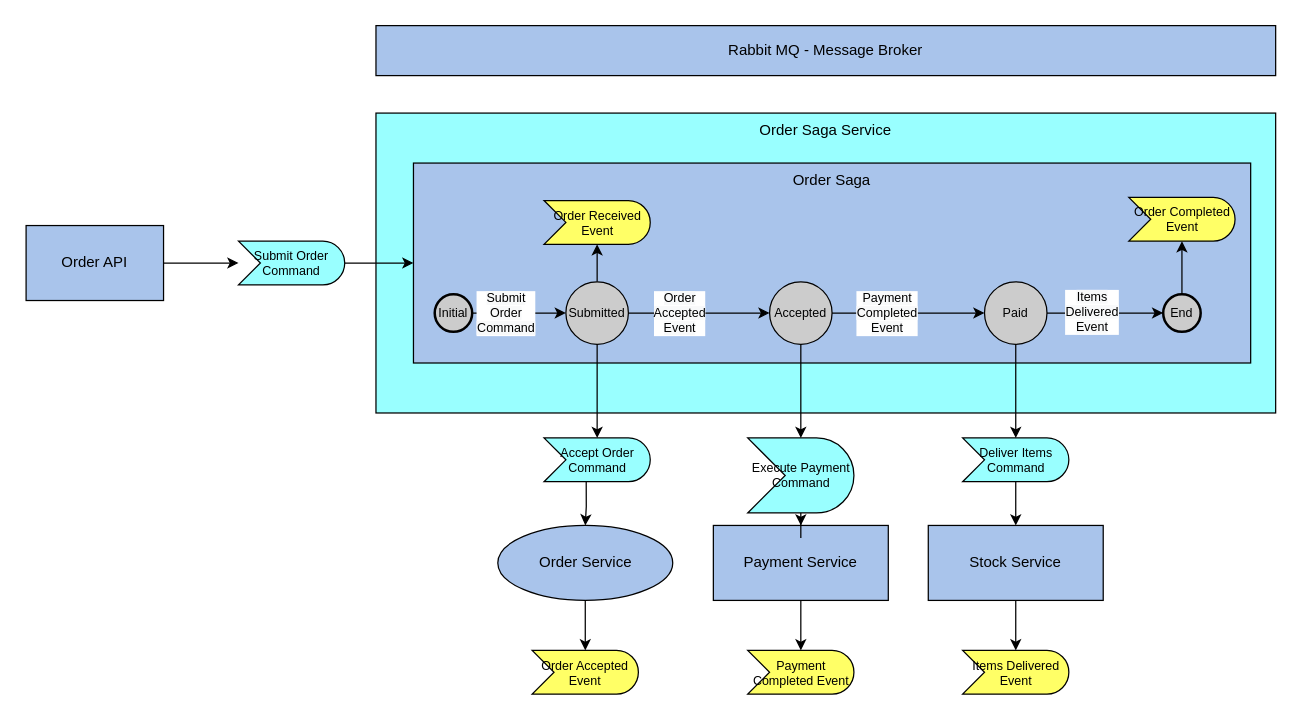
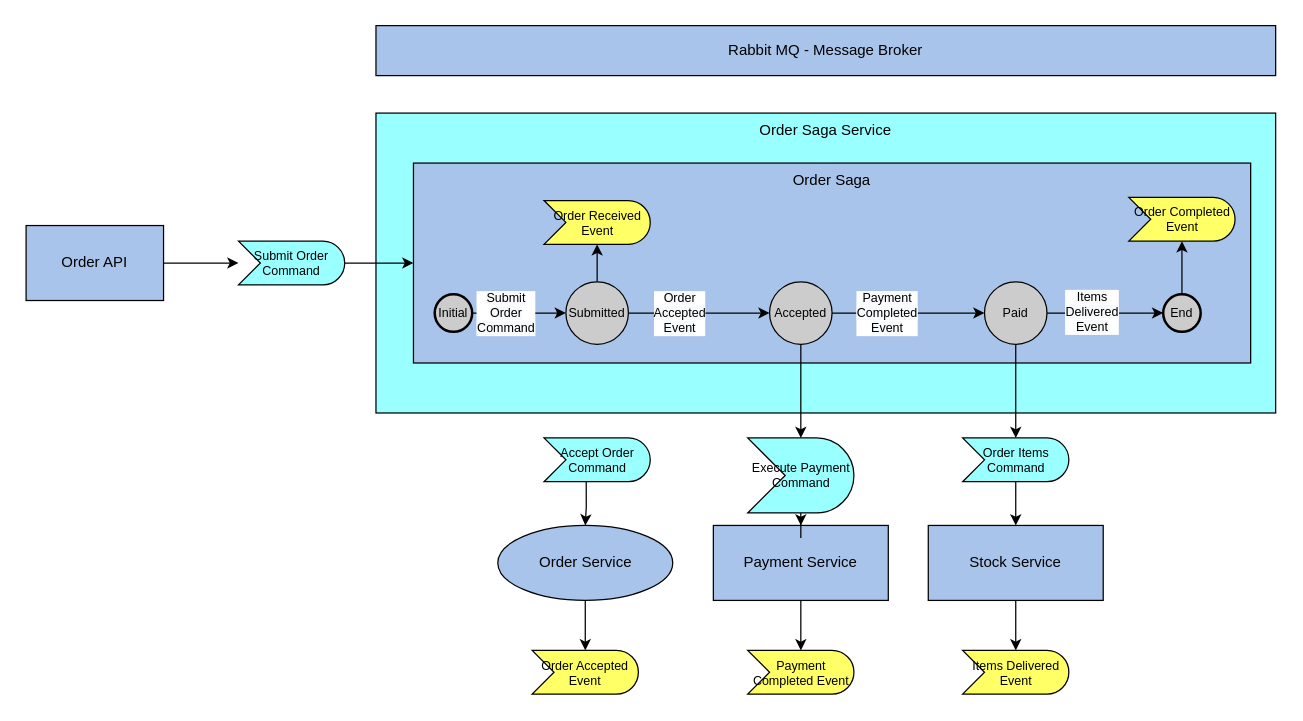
(597, 387) -> none
(1016, 461) -> (1016, 461)
